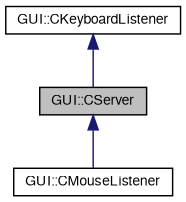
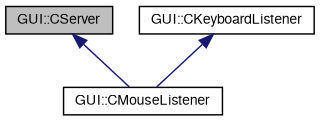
(93, 68) -> (180, 66)
